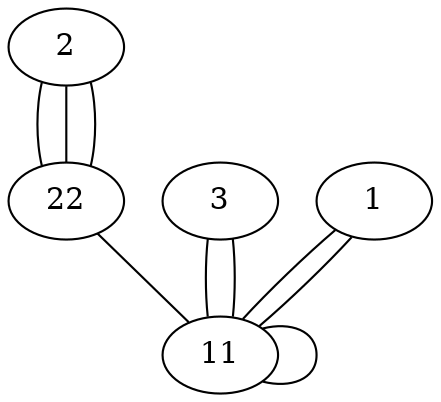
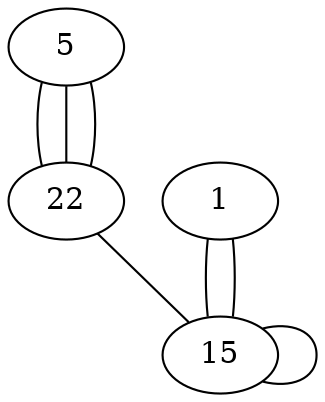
(66, 47) -> (66, 47)
(220, 201) -> none
(220, 355) -> (220, 355)
